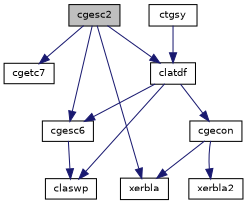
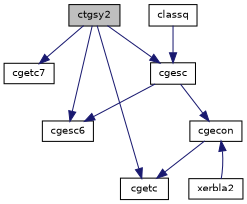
(94, 15) -> (94, 15)
(173, 15) -> (173, 15)
(173, 74) -> (173, 74)
(209, 155) -> (223, 165)
(71, 189) -> none
(144, 189) -> (144, 189)
